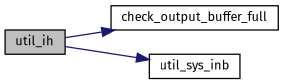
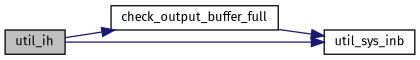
none -> (295, 32)
